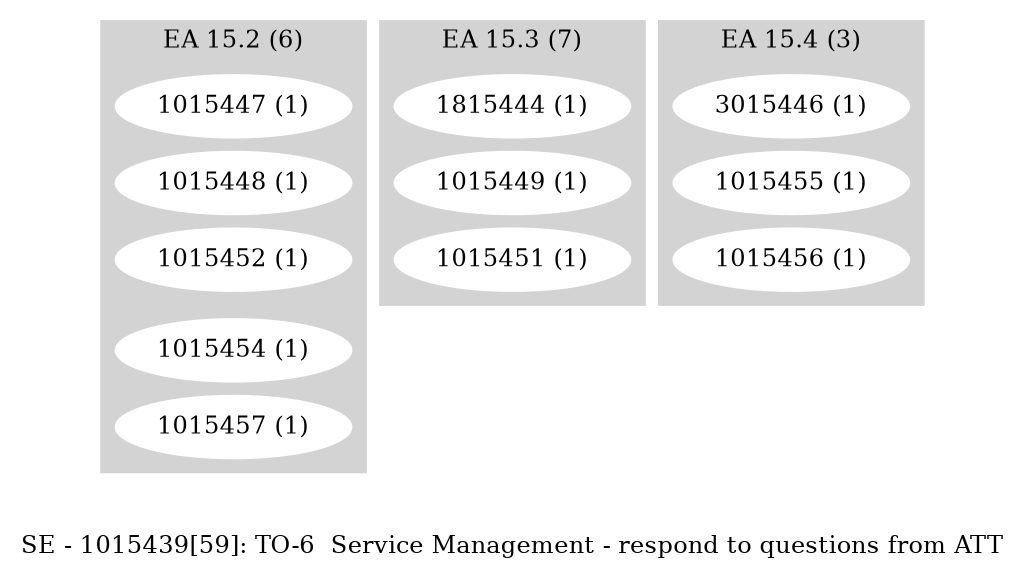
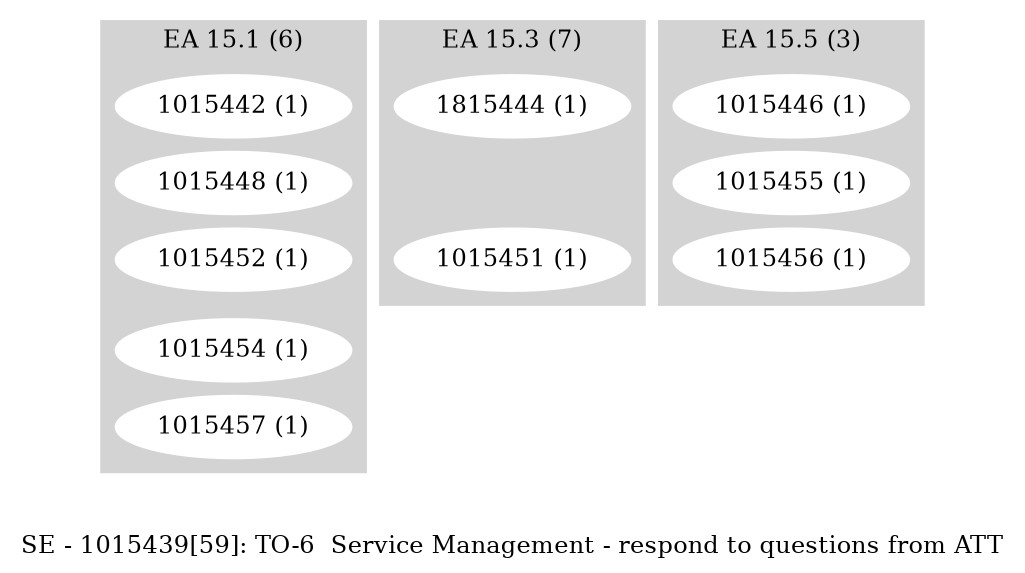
(234, 41) -> (234, 41)
(791, 41) -> (791, 41)
(234, 106) -> (234, 106)
(791, 106) -> (791, 106)
(512, 183) -> none
